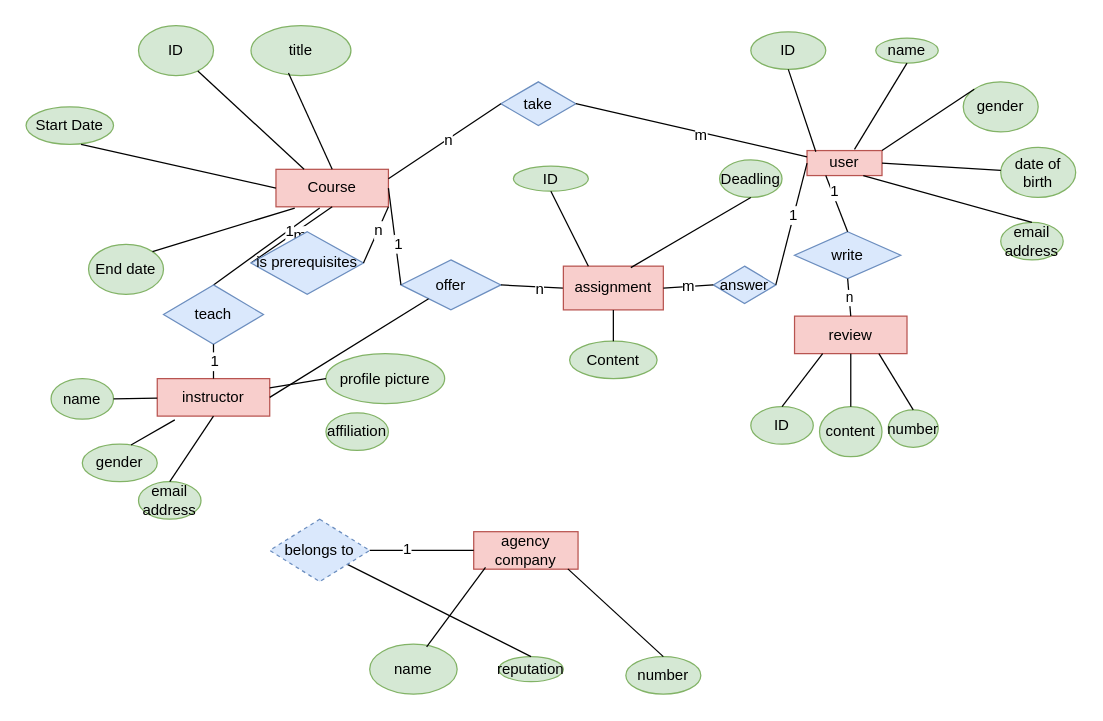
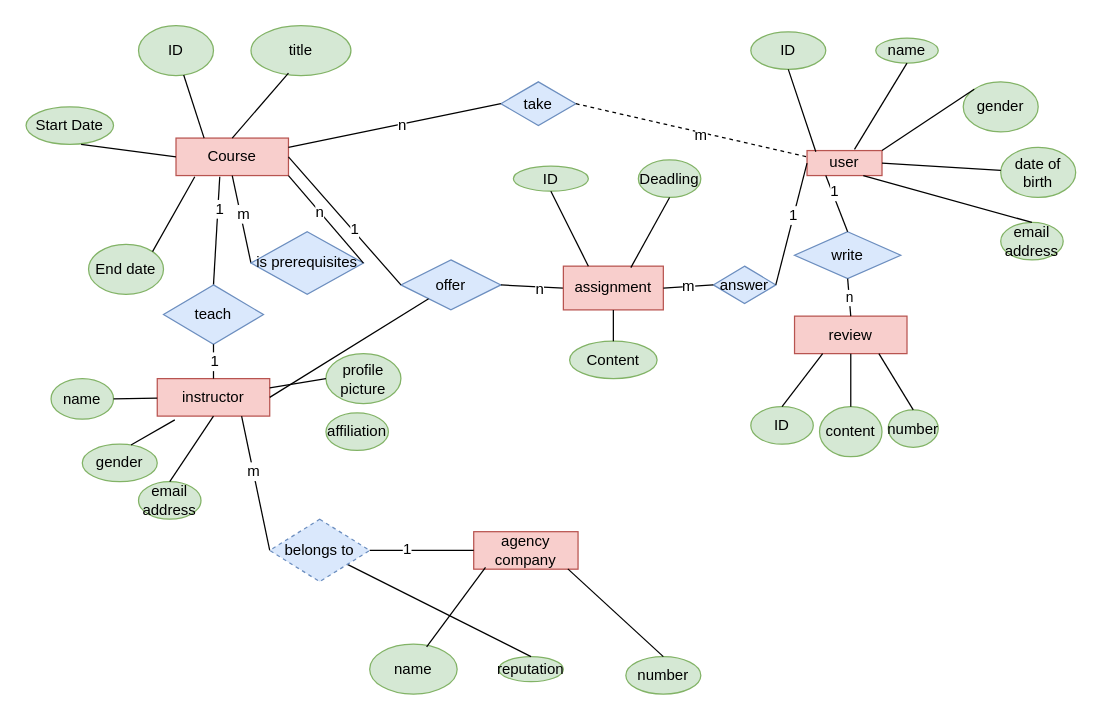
(635, 117) -> (635, 117)
(751, 179) -> (669, 179)
(332, 188) -> (232, 157)
(385, 379) -> (363, 379)
none -> (255, 484)
